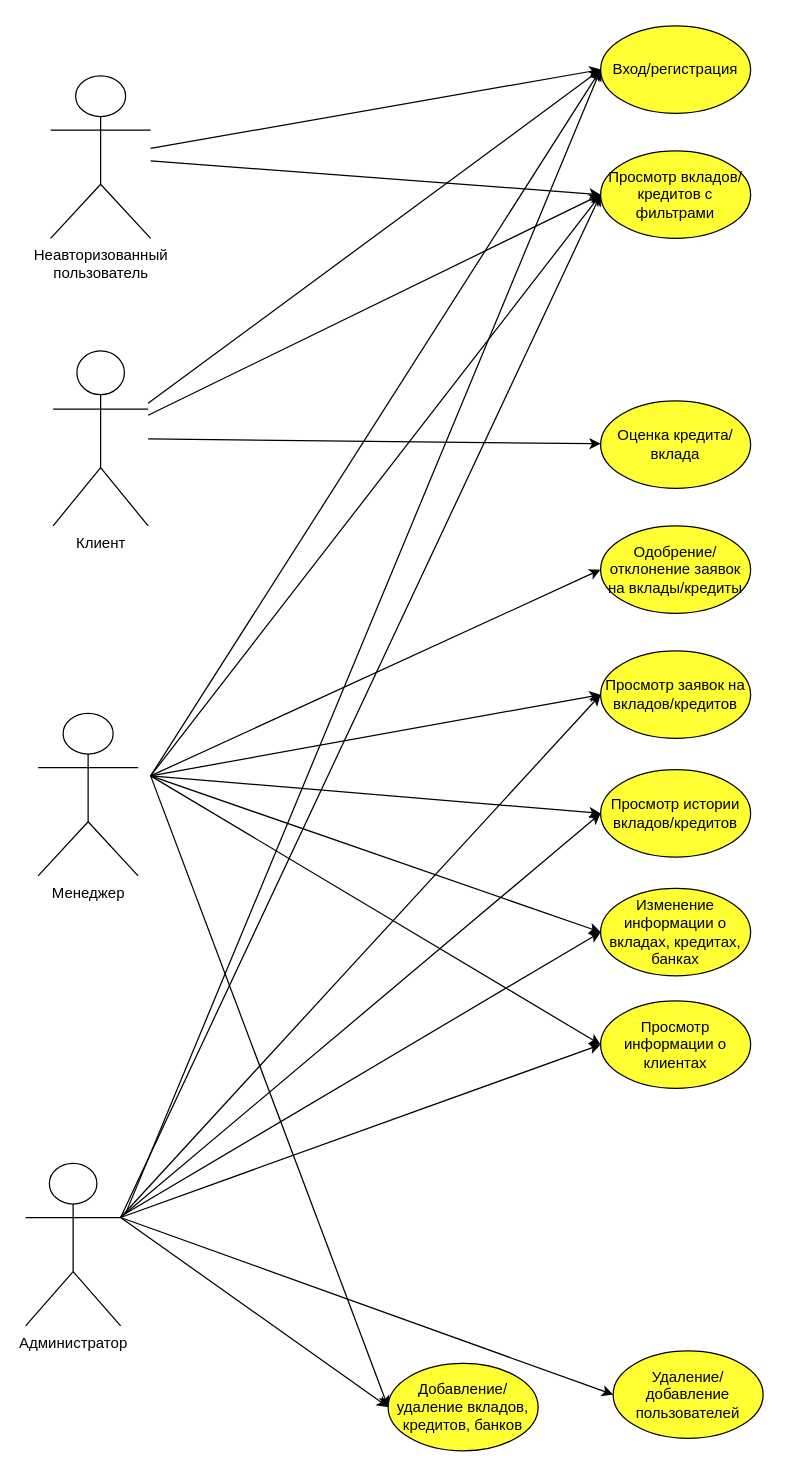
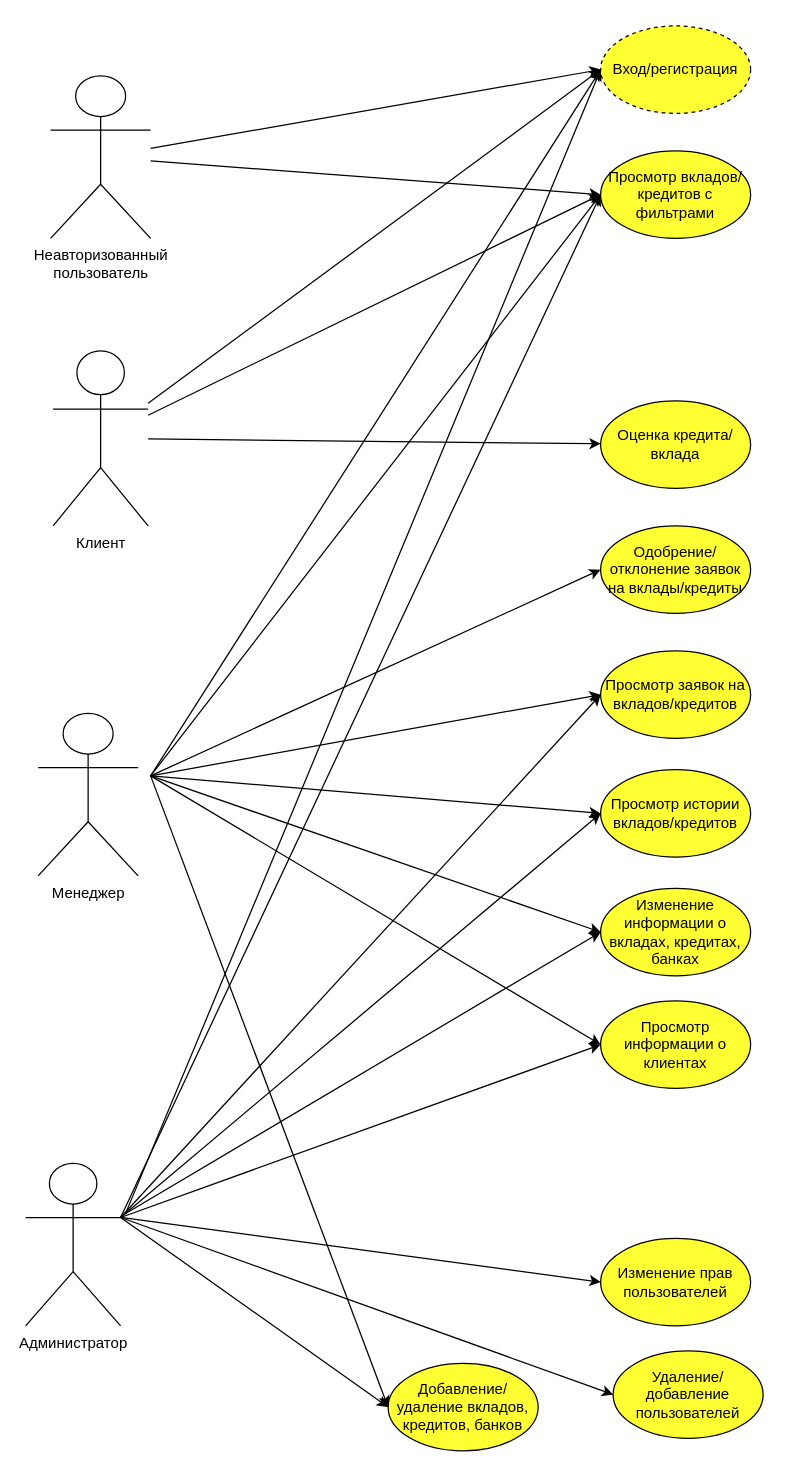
(676, 69) -> (676, 69)
none -> (360, 1249)
none -> (676, 1282)
